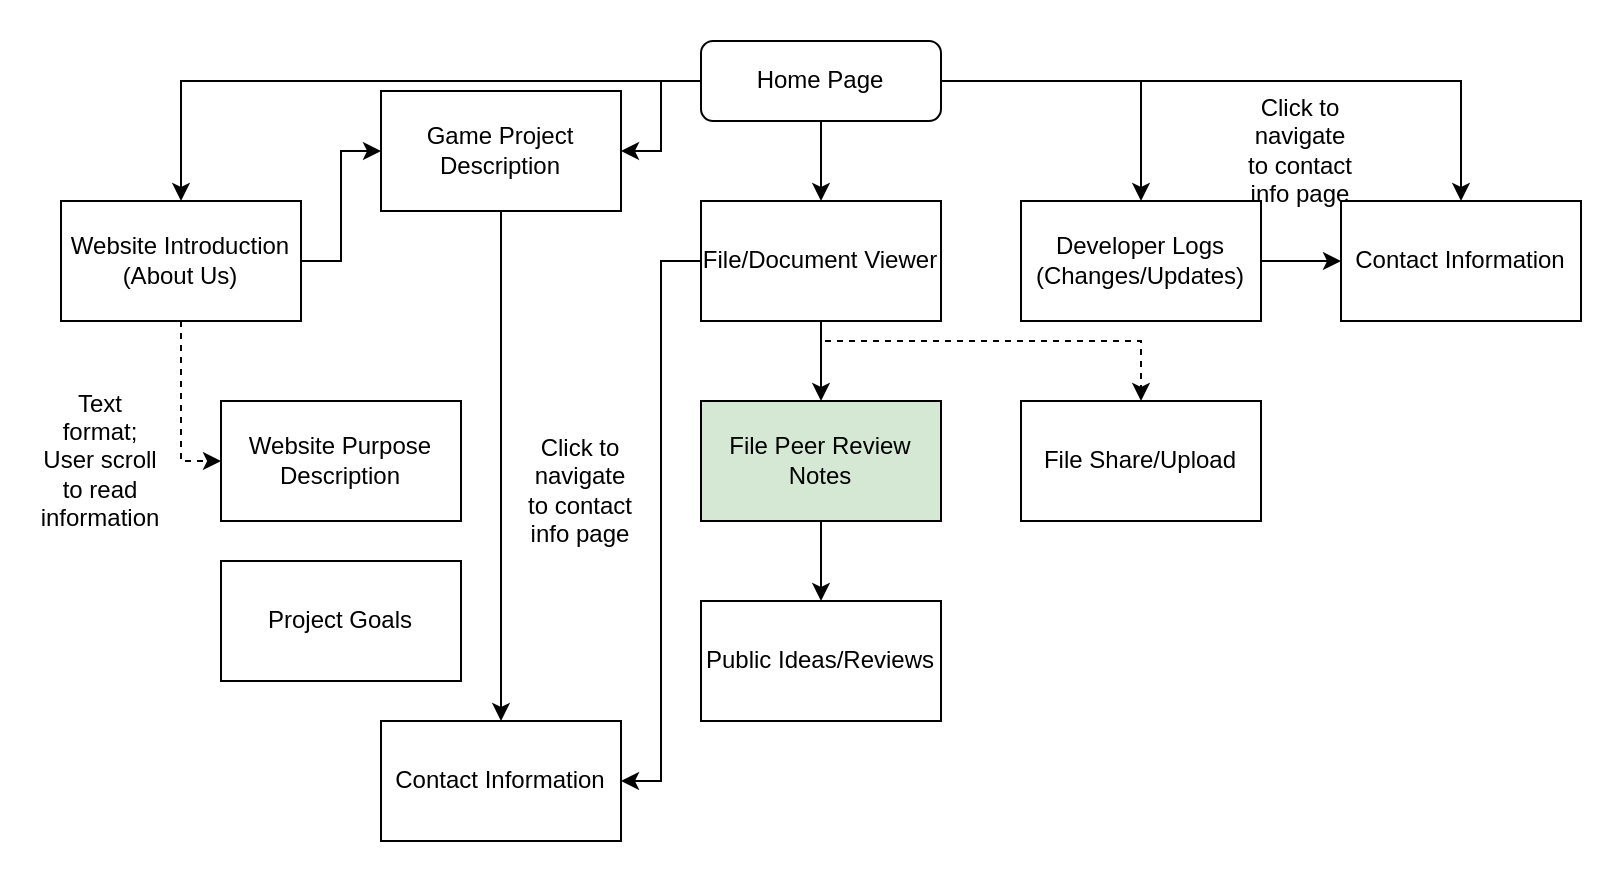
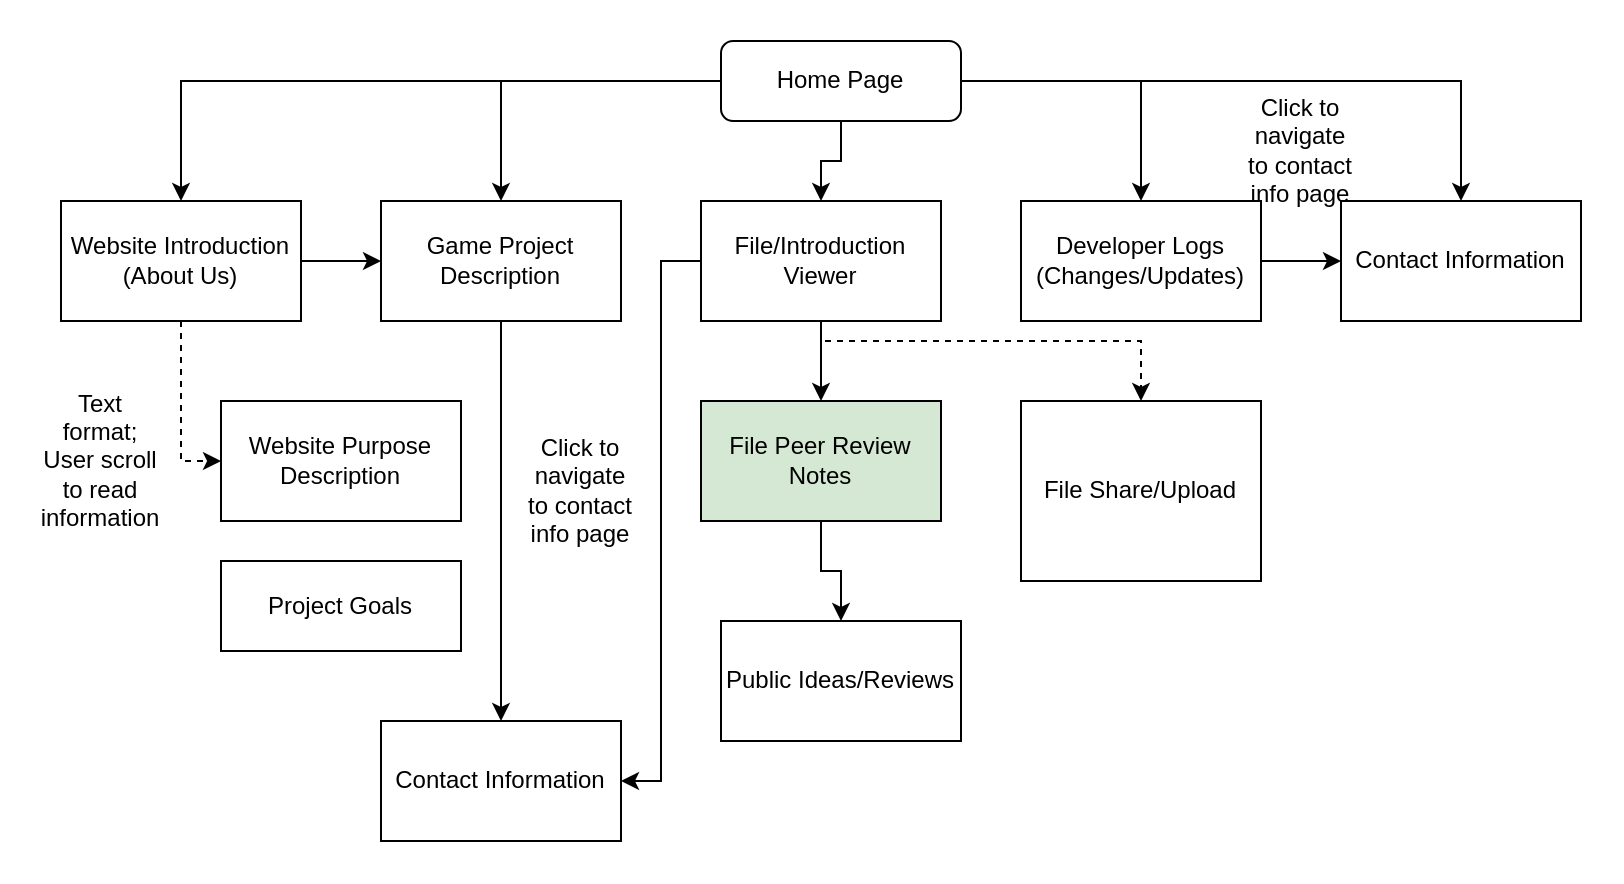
(821, 81) -> (841, 81)
(501, 151) -> (501, 261)
(821, 261) -> (821, 261)
(1141, 461) -> (1141, 491)
(341, 621) -> (341, 606)
(821, 661) -> (841, 681)
